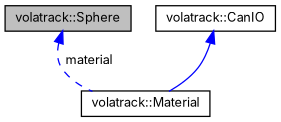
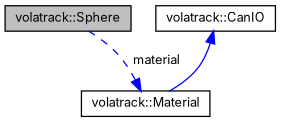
(66, 73) -> (115, 52)
